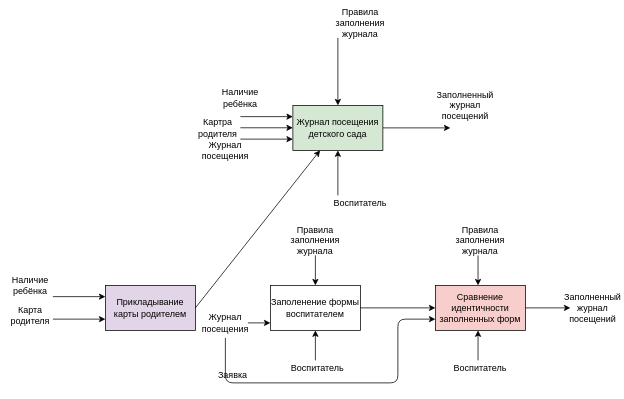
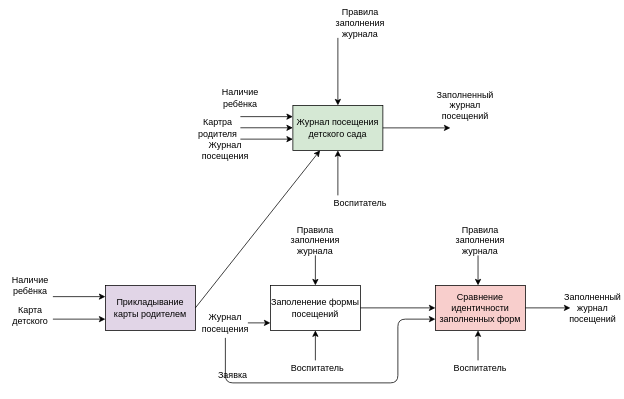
(315, 308) -> (315, 308)
(30, 315) -> (30, 315)
